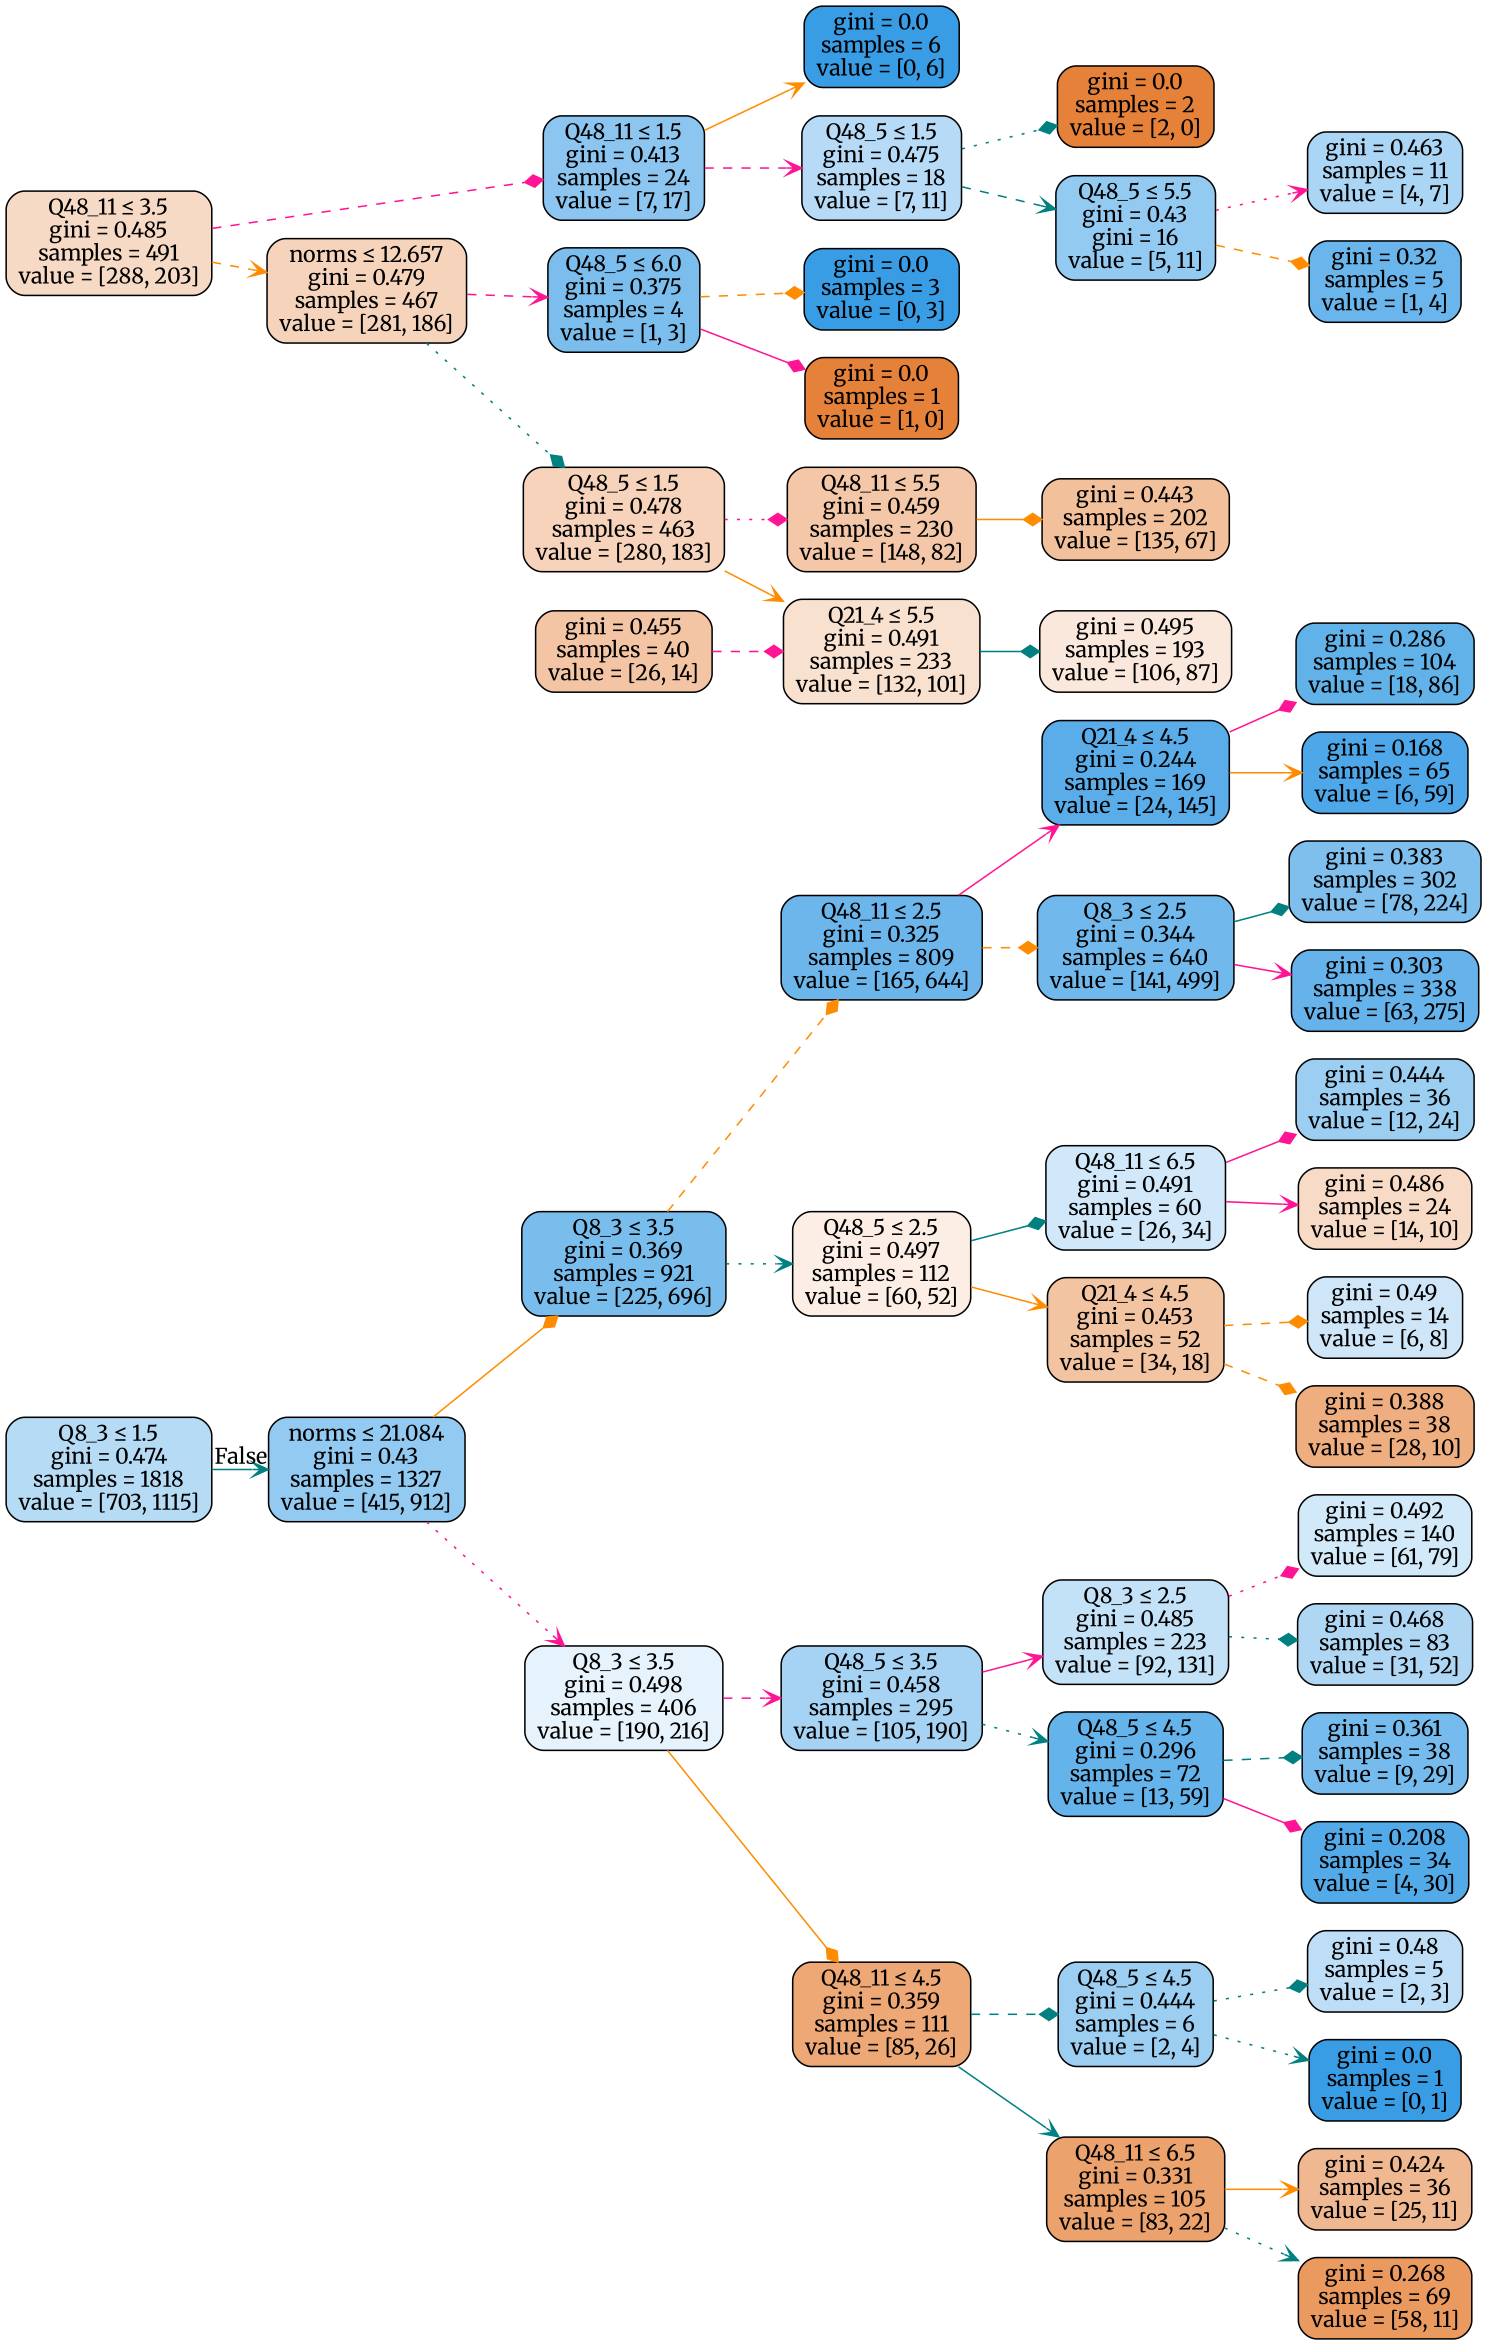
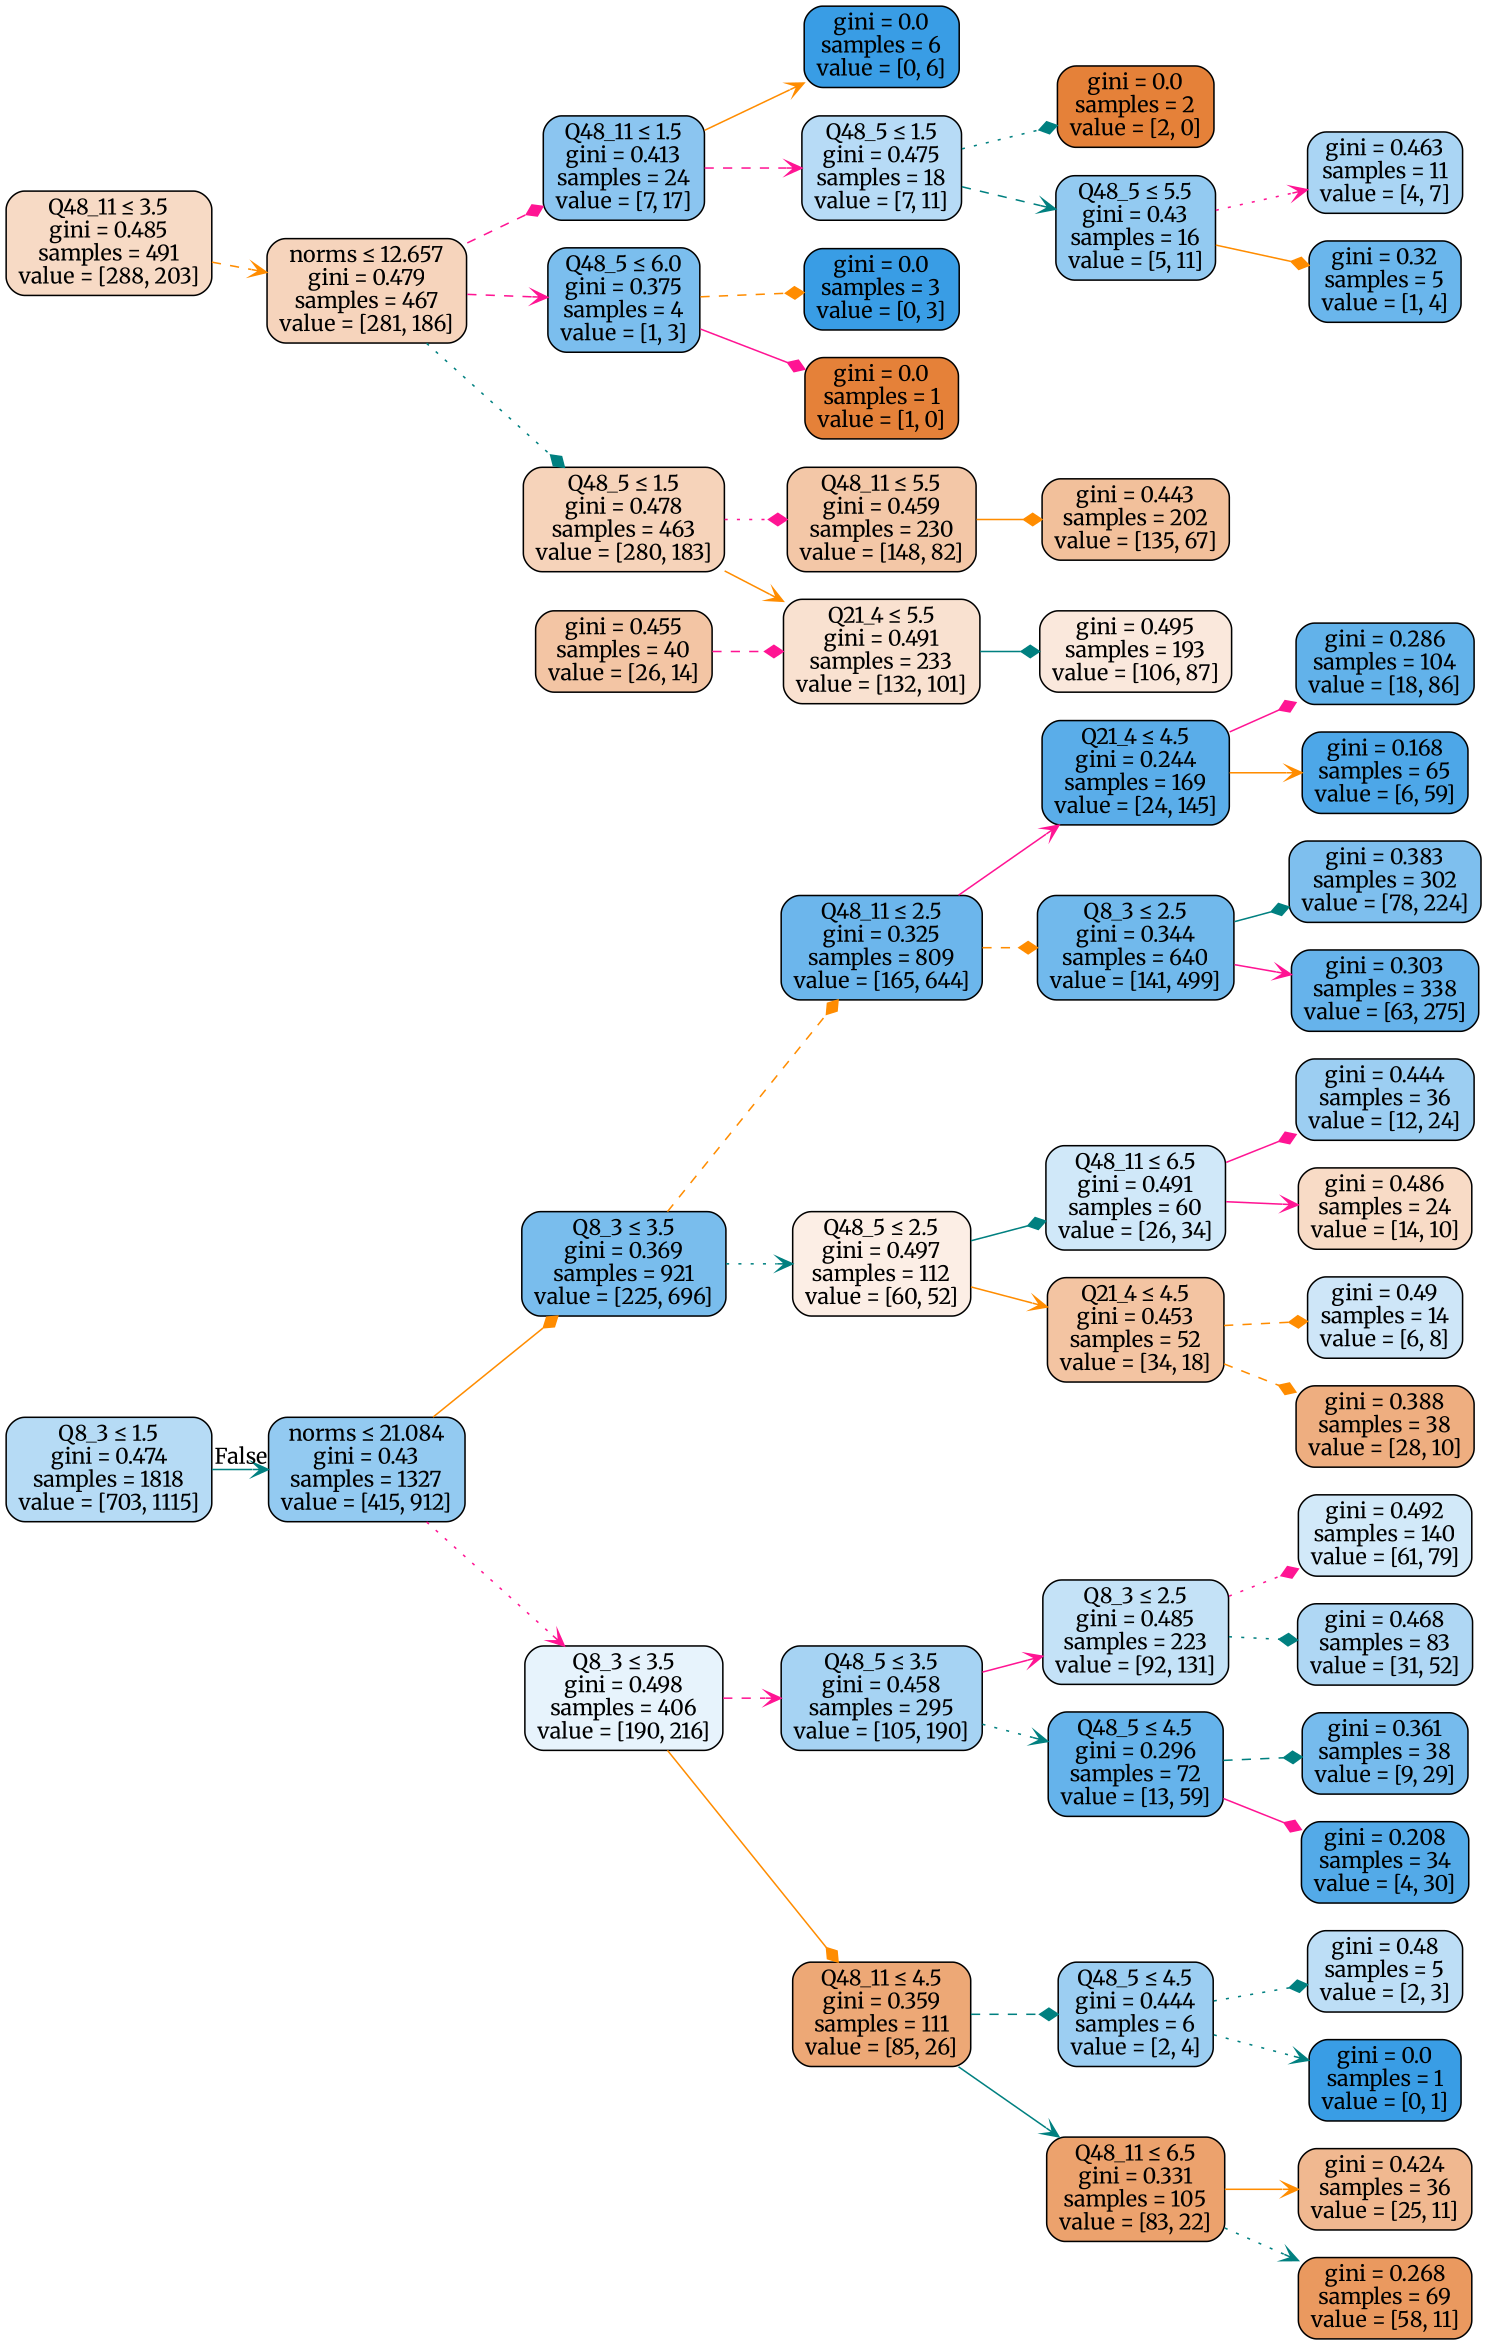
(368, 205) -> (497, 229)
(1136, 239) -> (1136, 239)
(1253, 253) -> (1253, 253)
